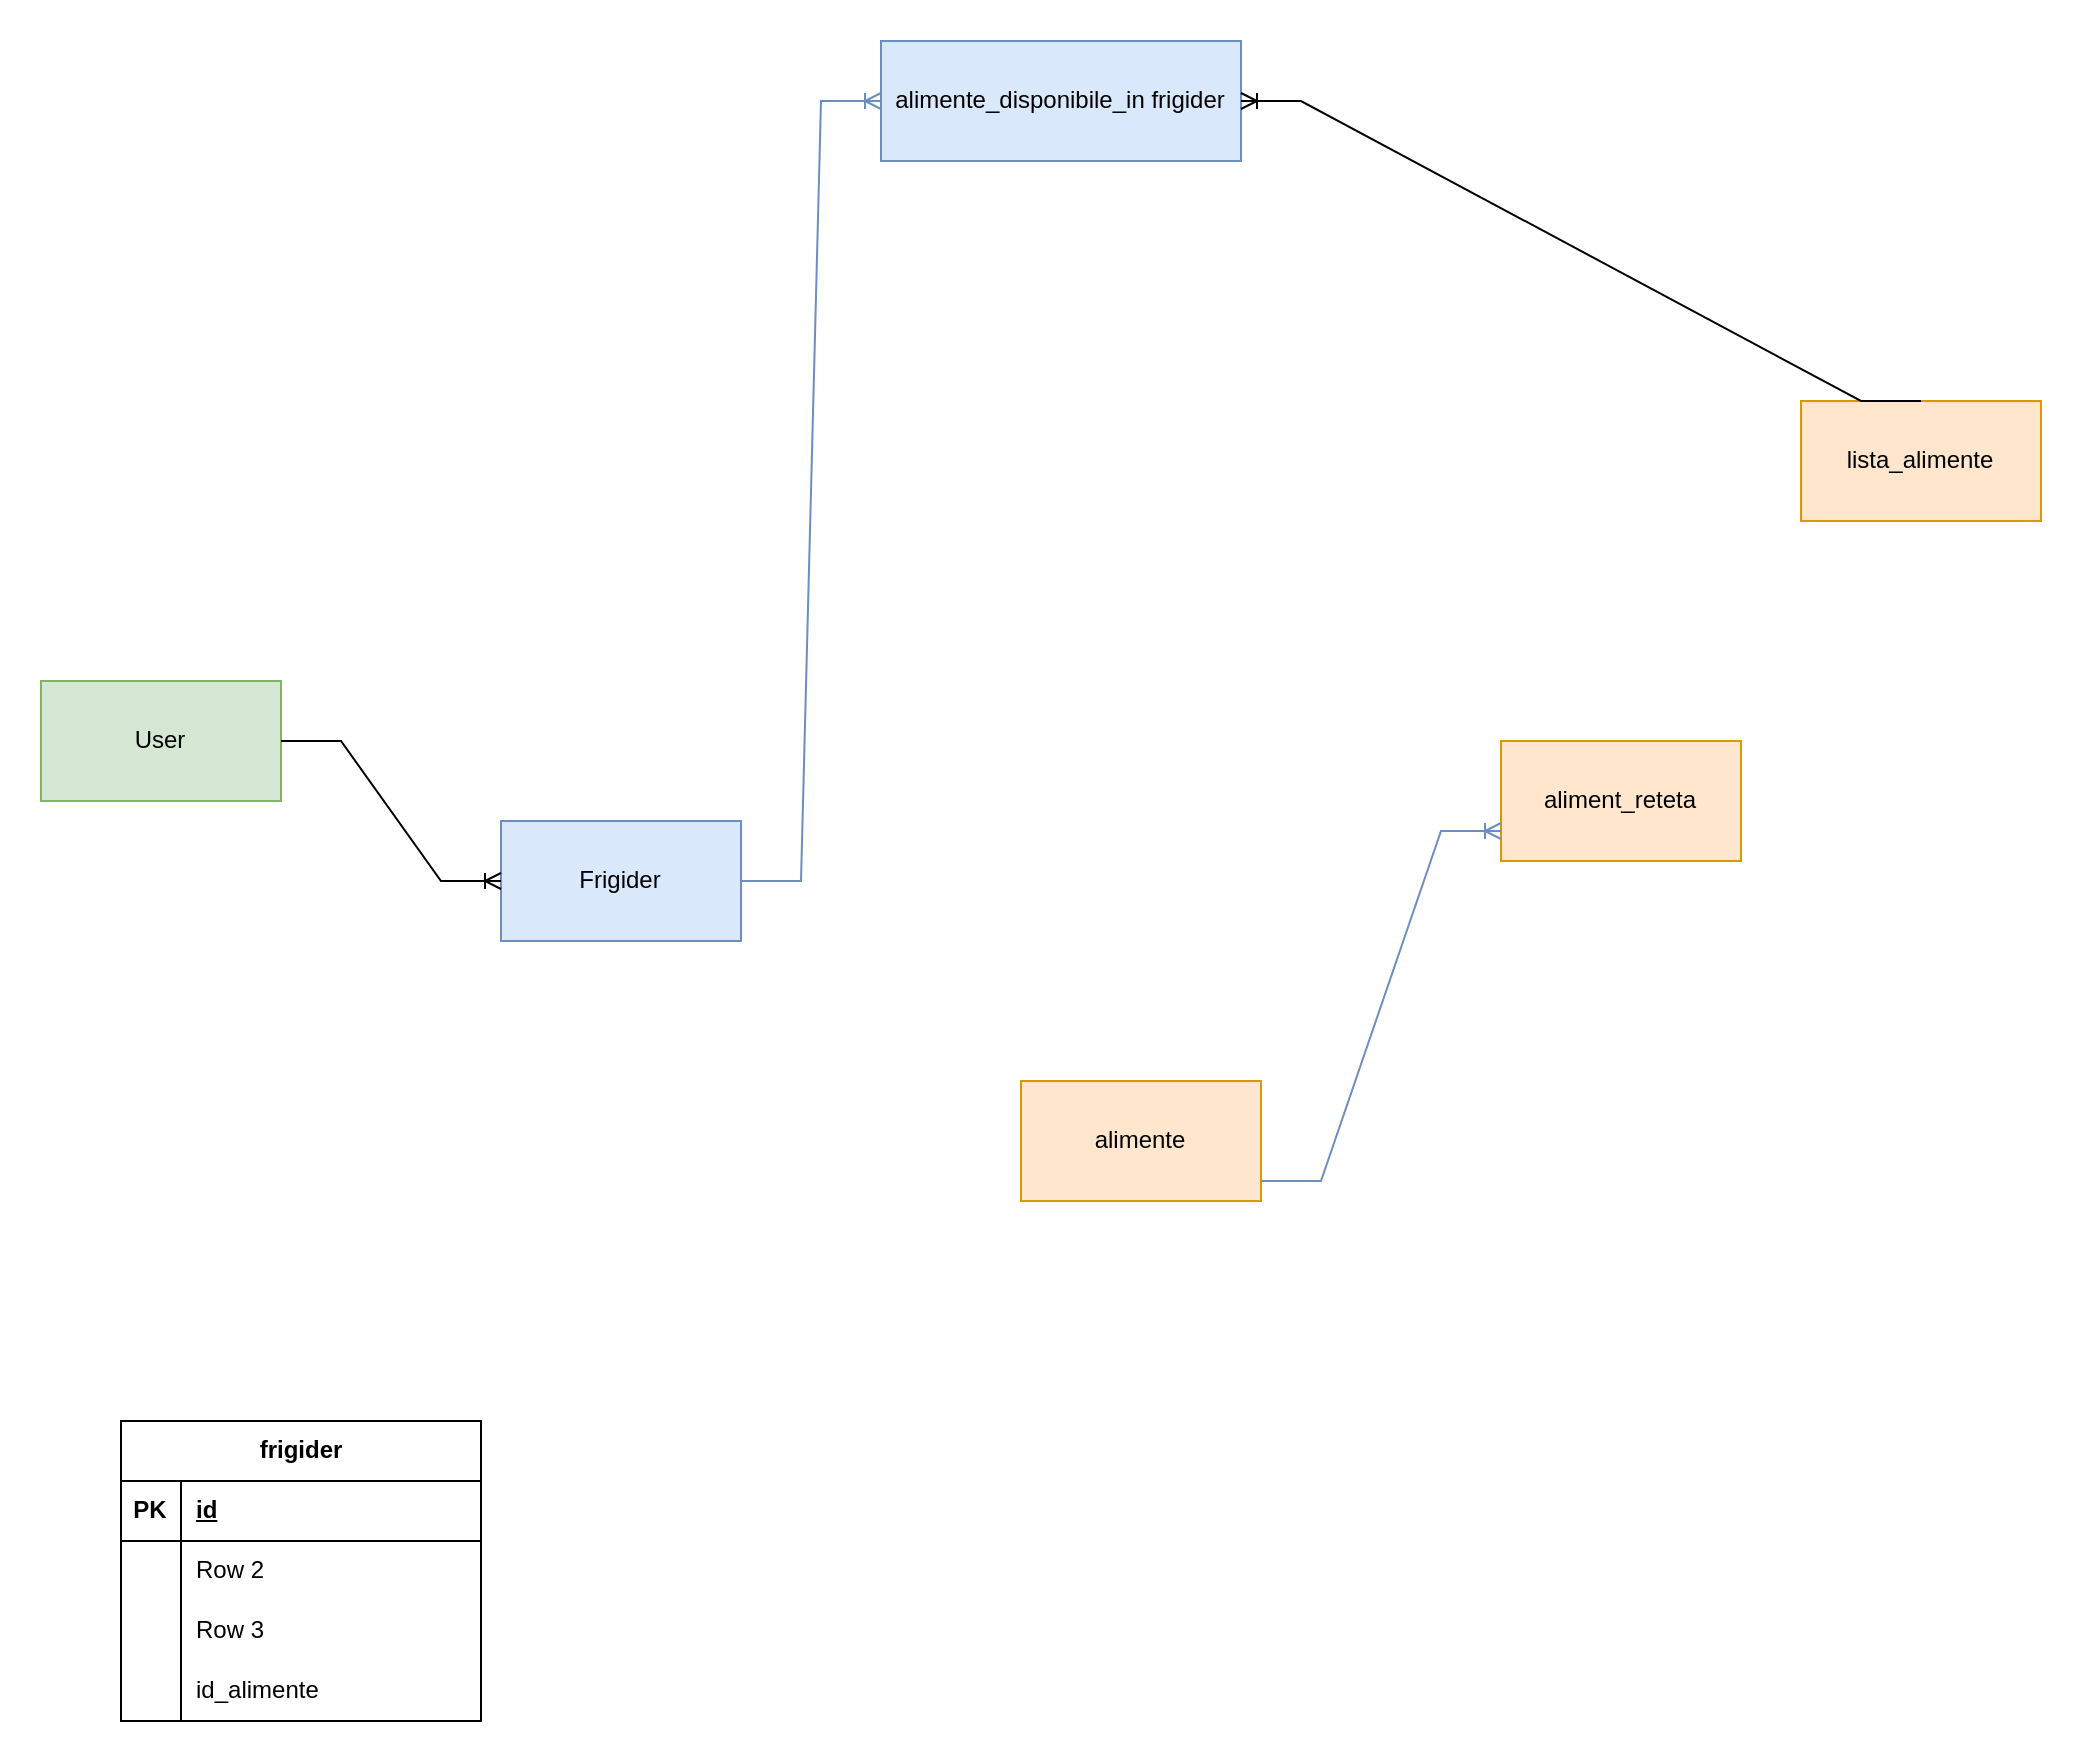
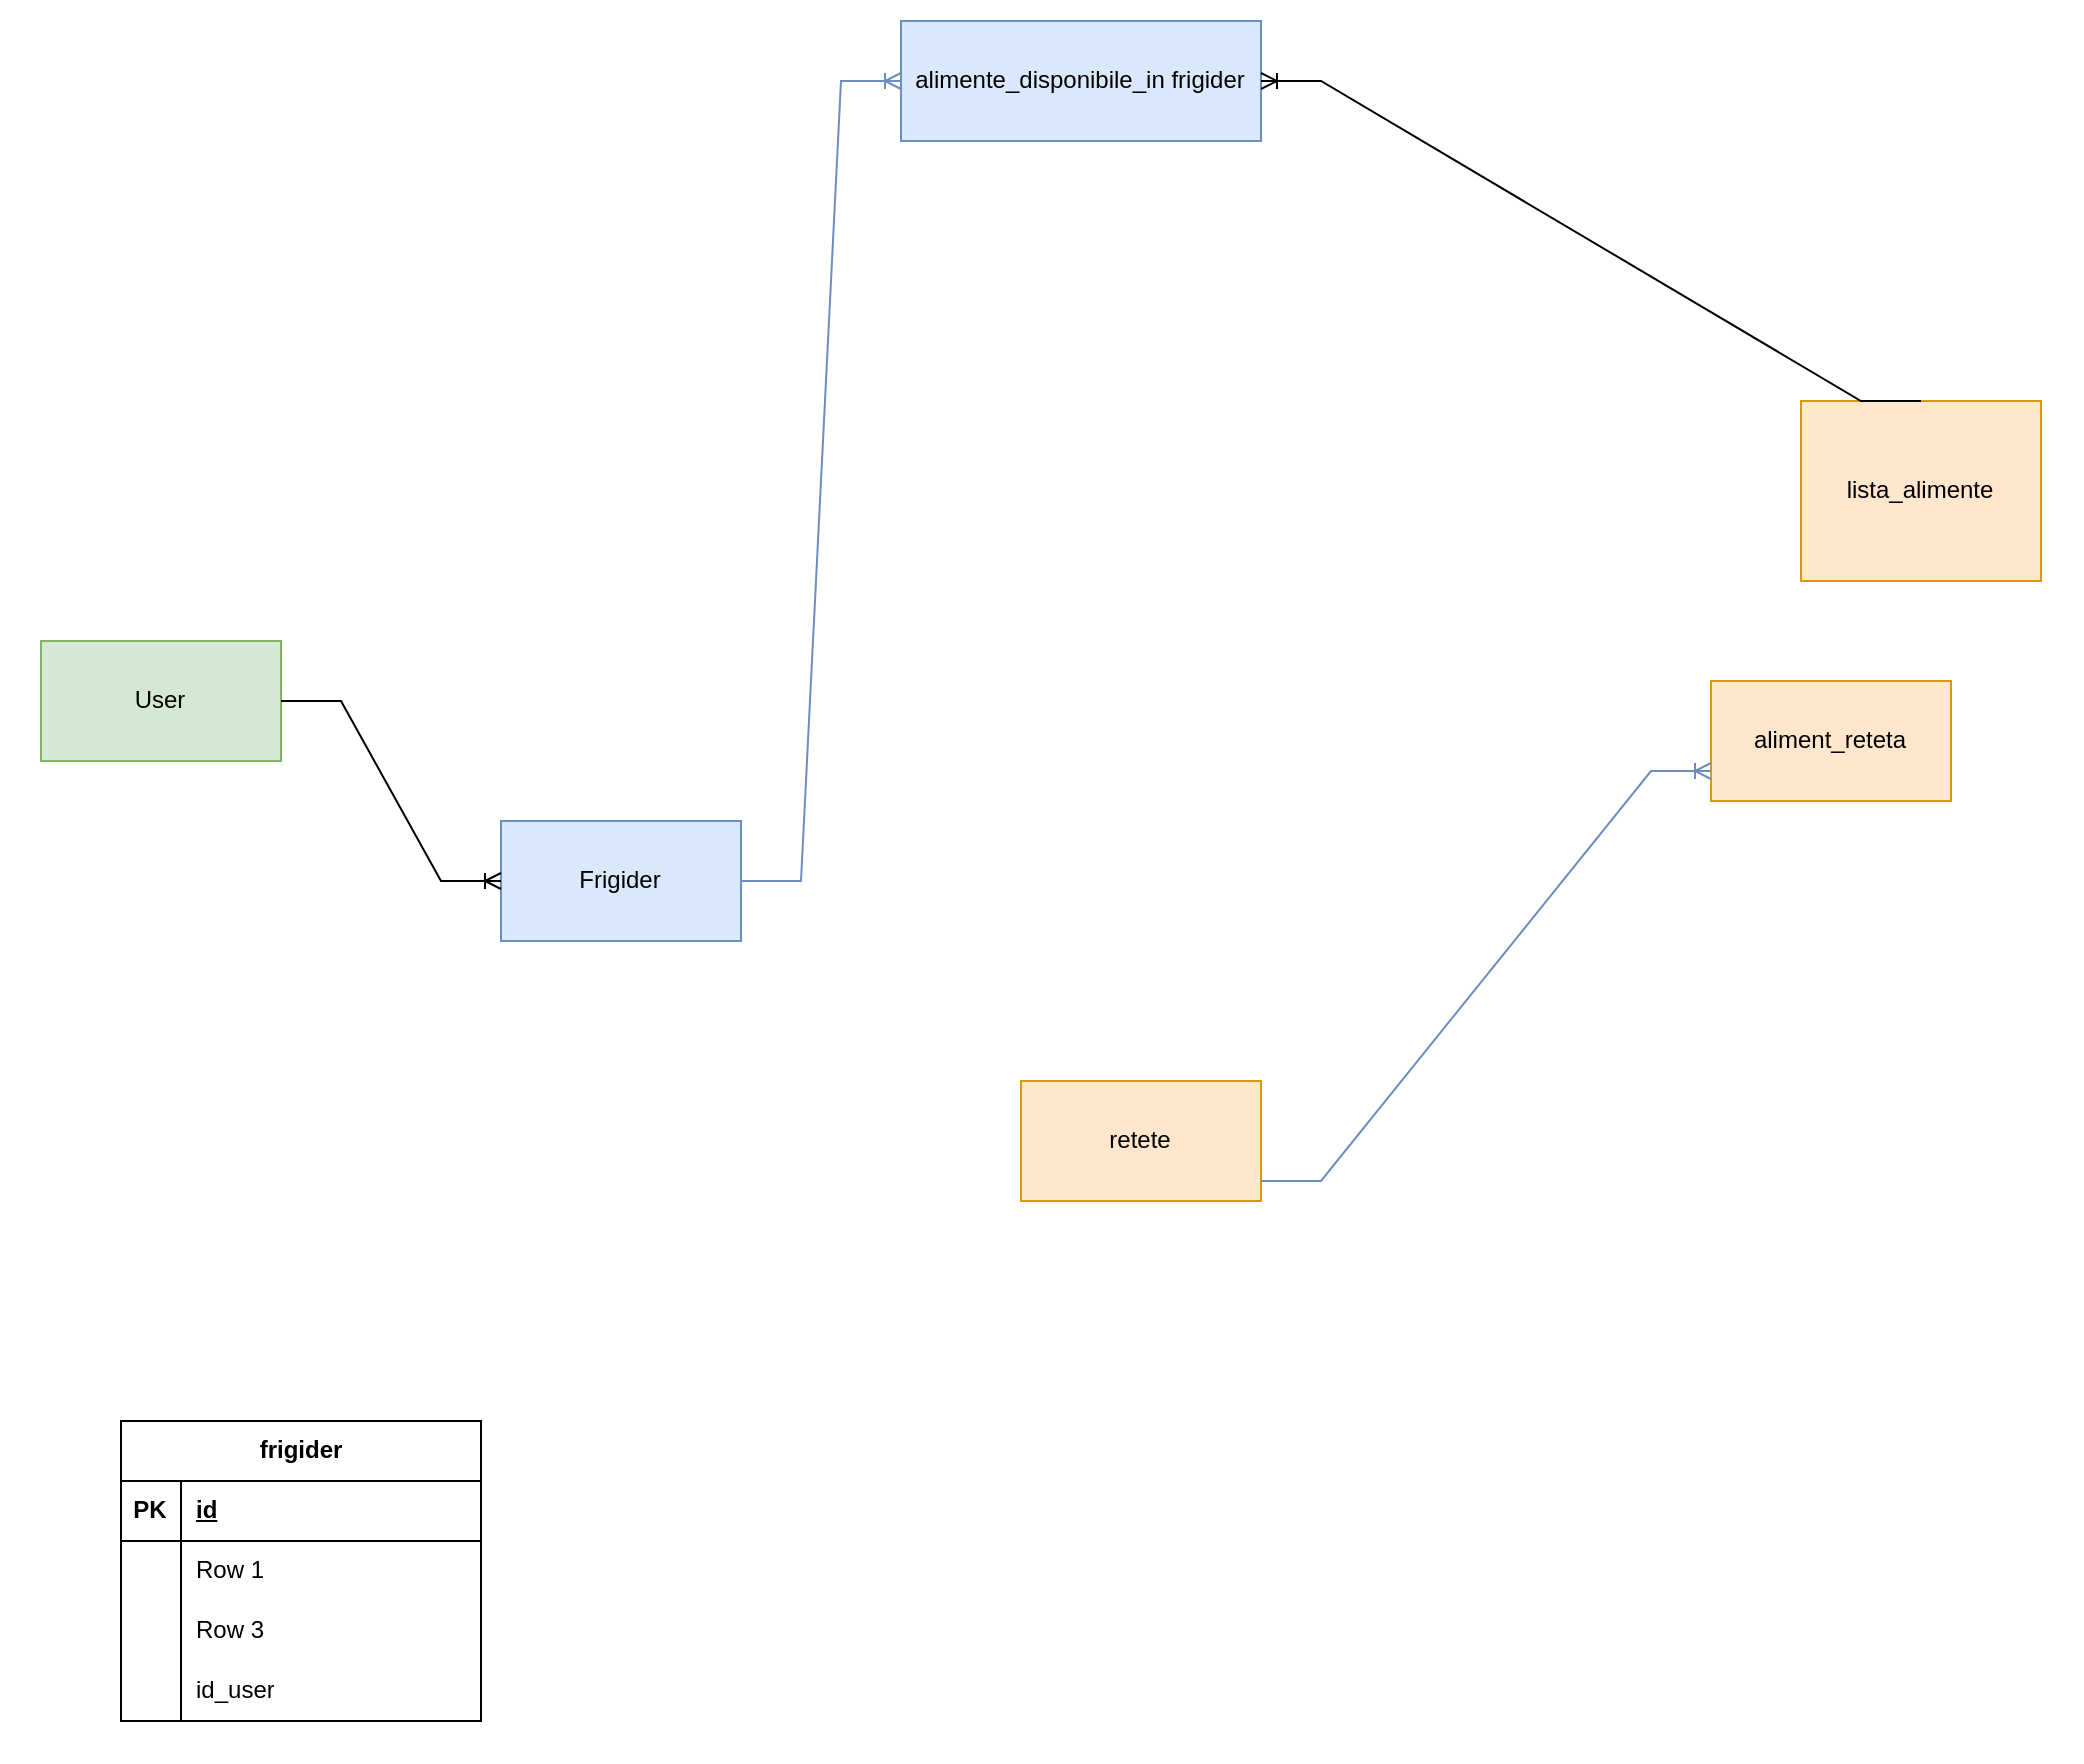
(1061, 101) -> (1081, 81)
(1921, 461) -> (1921, 491)
(161, 741) -> (161, 701)
(1621, 801) -> (1831, 741)
(1141, 1141) -> (1141, 1141)
(227, 1571) -> (227, 1571)
(262, 1691) -> (241, 1691)
